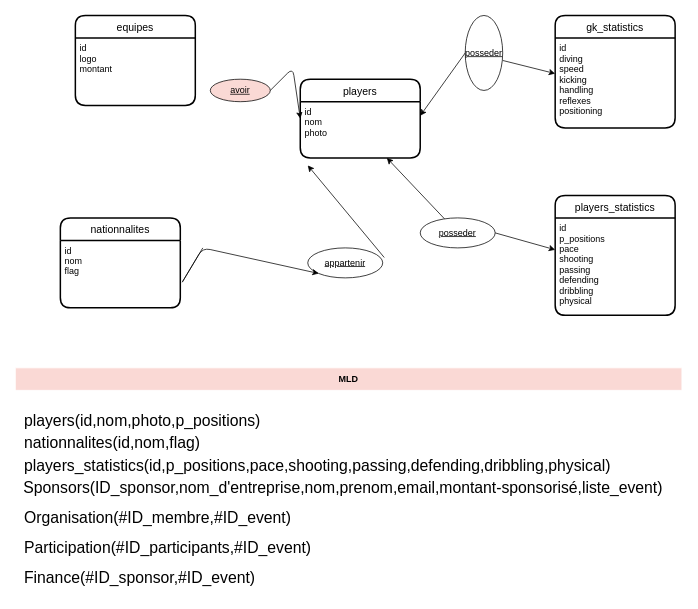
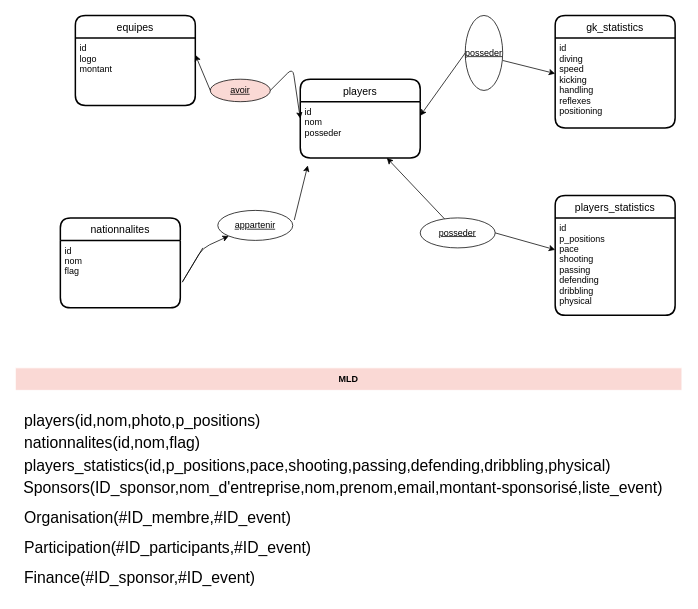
none -> (204, 75)
(308, 112) -> (308, 112)
(345, 263) -> (255, 225)
